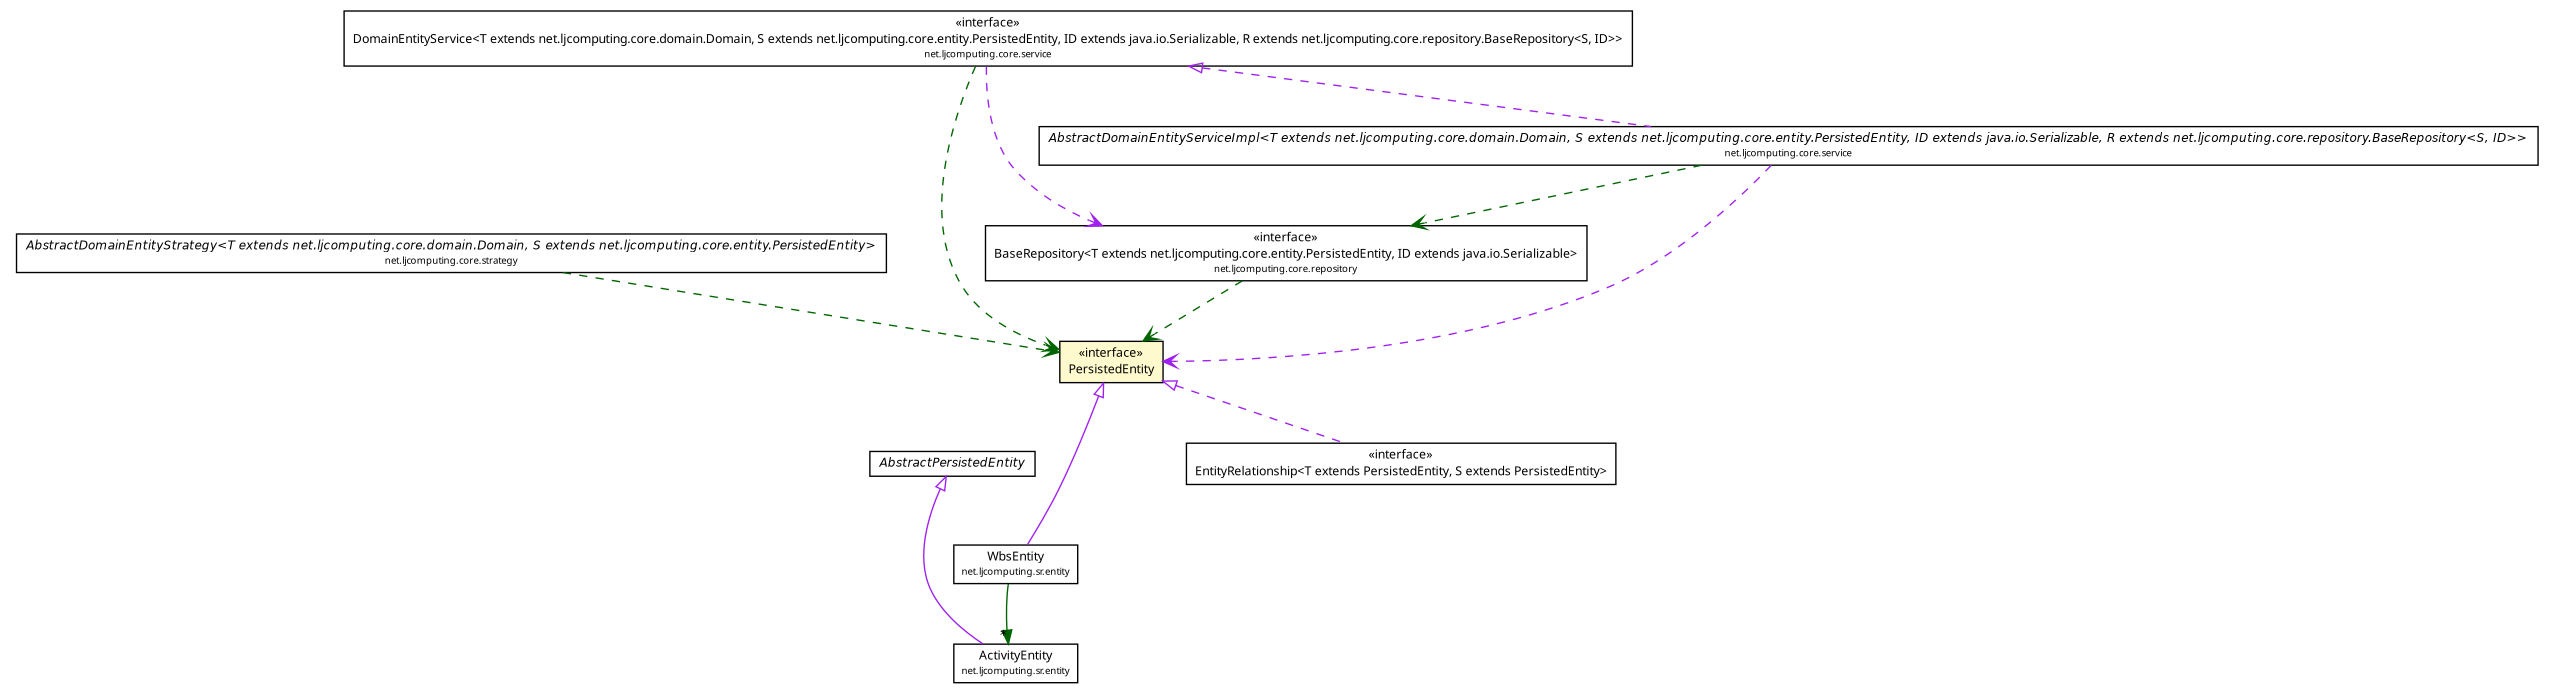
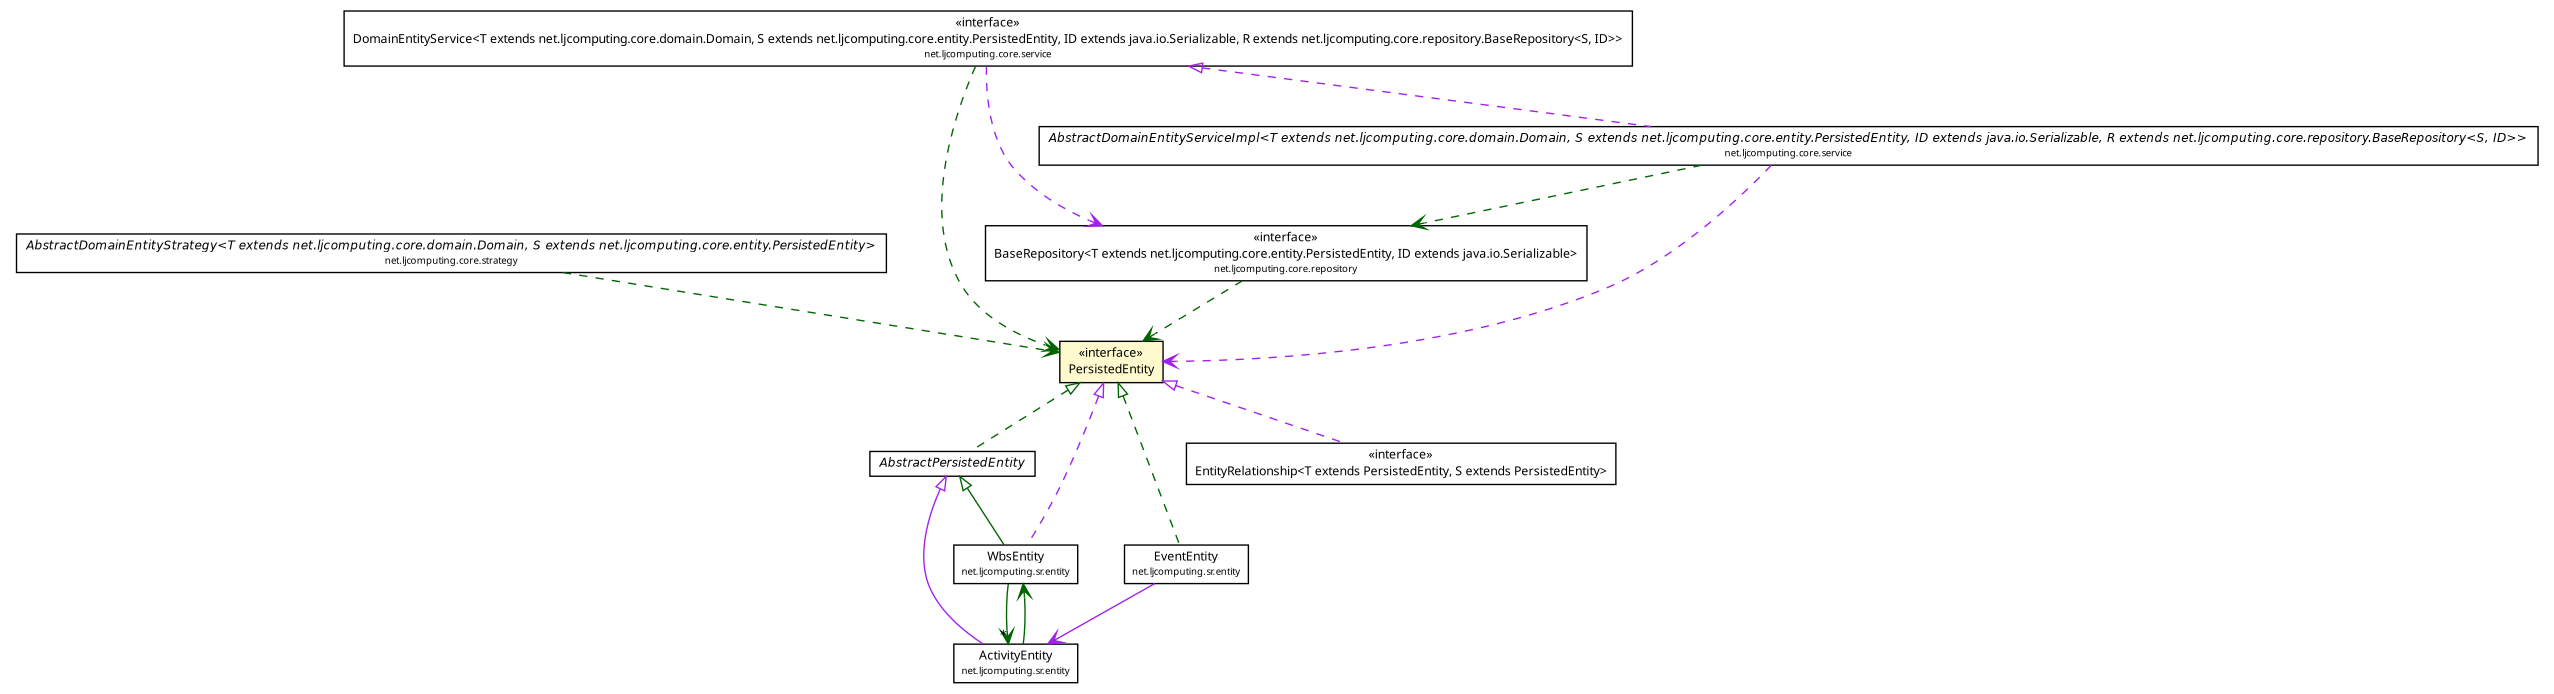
none -> (1019, 421)
(1067, 472) -> (1067, 472)
none -> (986, 517)
none -> (1186, 564)
(1007, 607) -> (1007, 607)
none -> (1025, 621)
